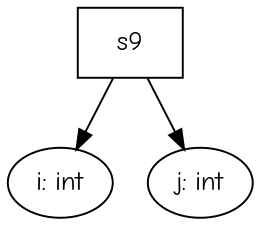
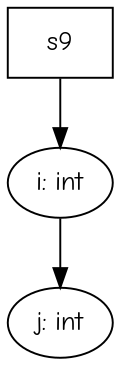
(161, 105) -> (60, 243)
